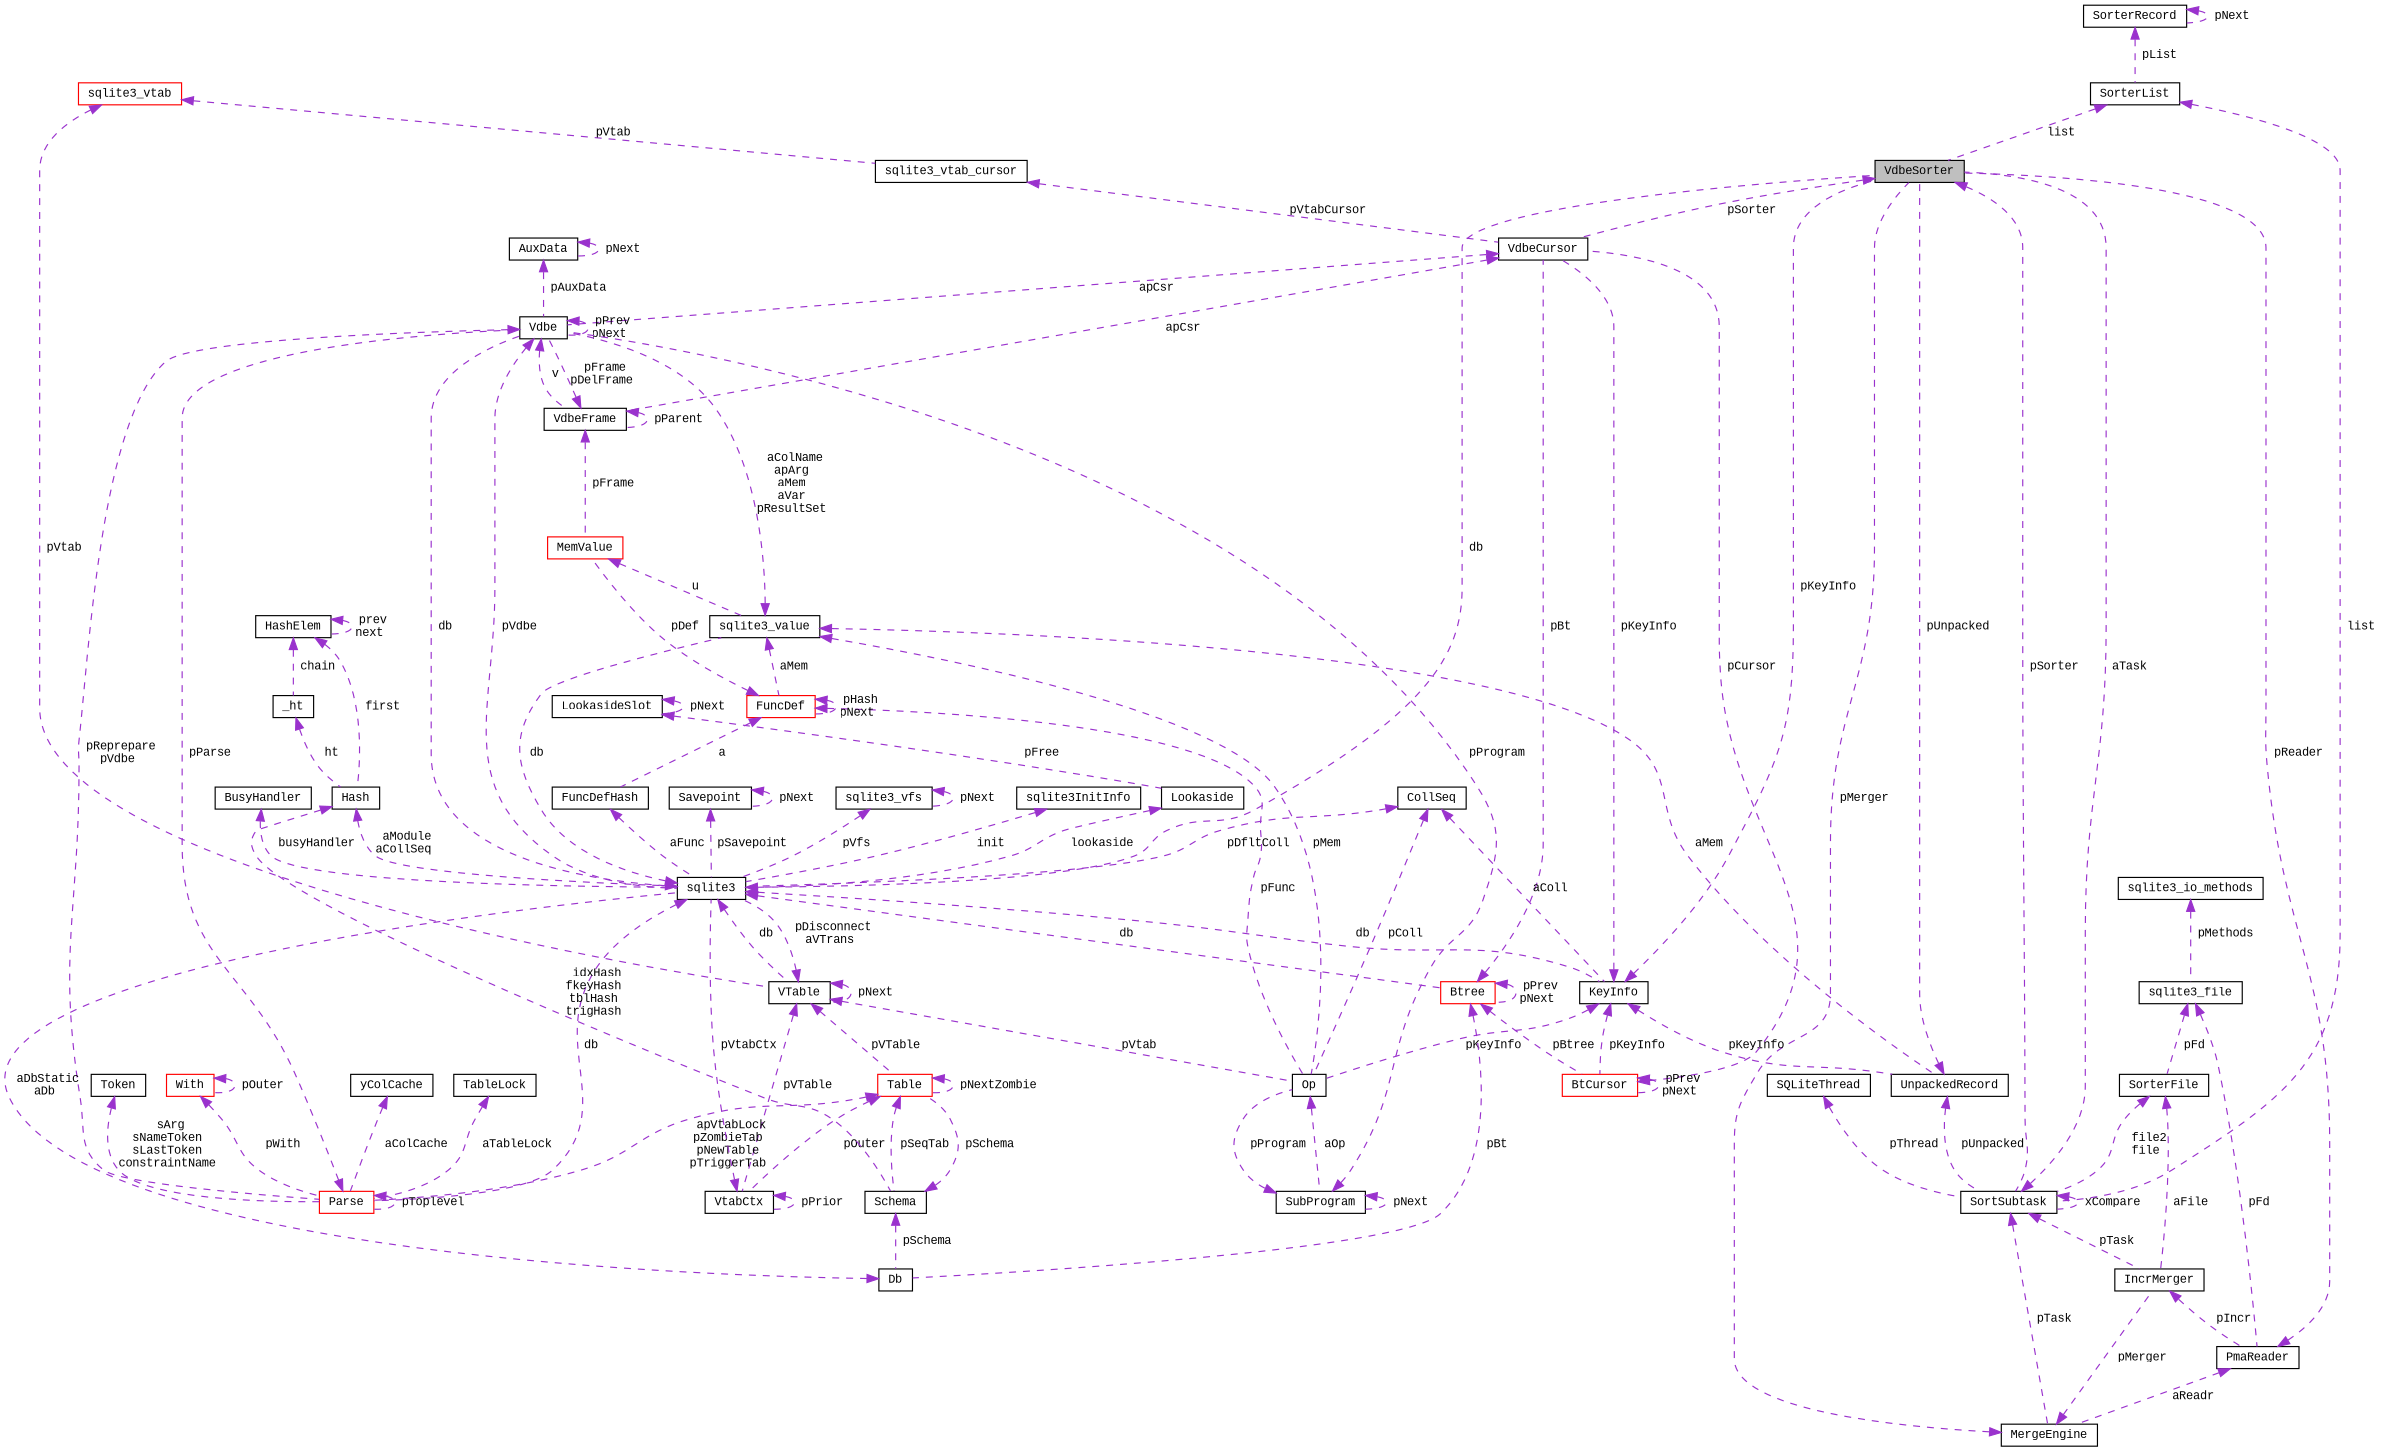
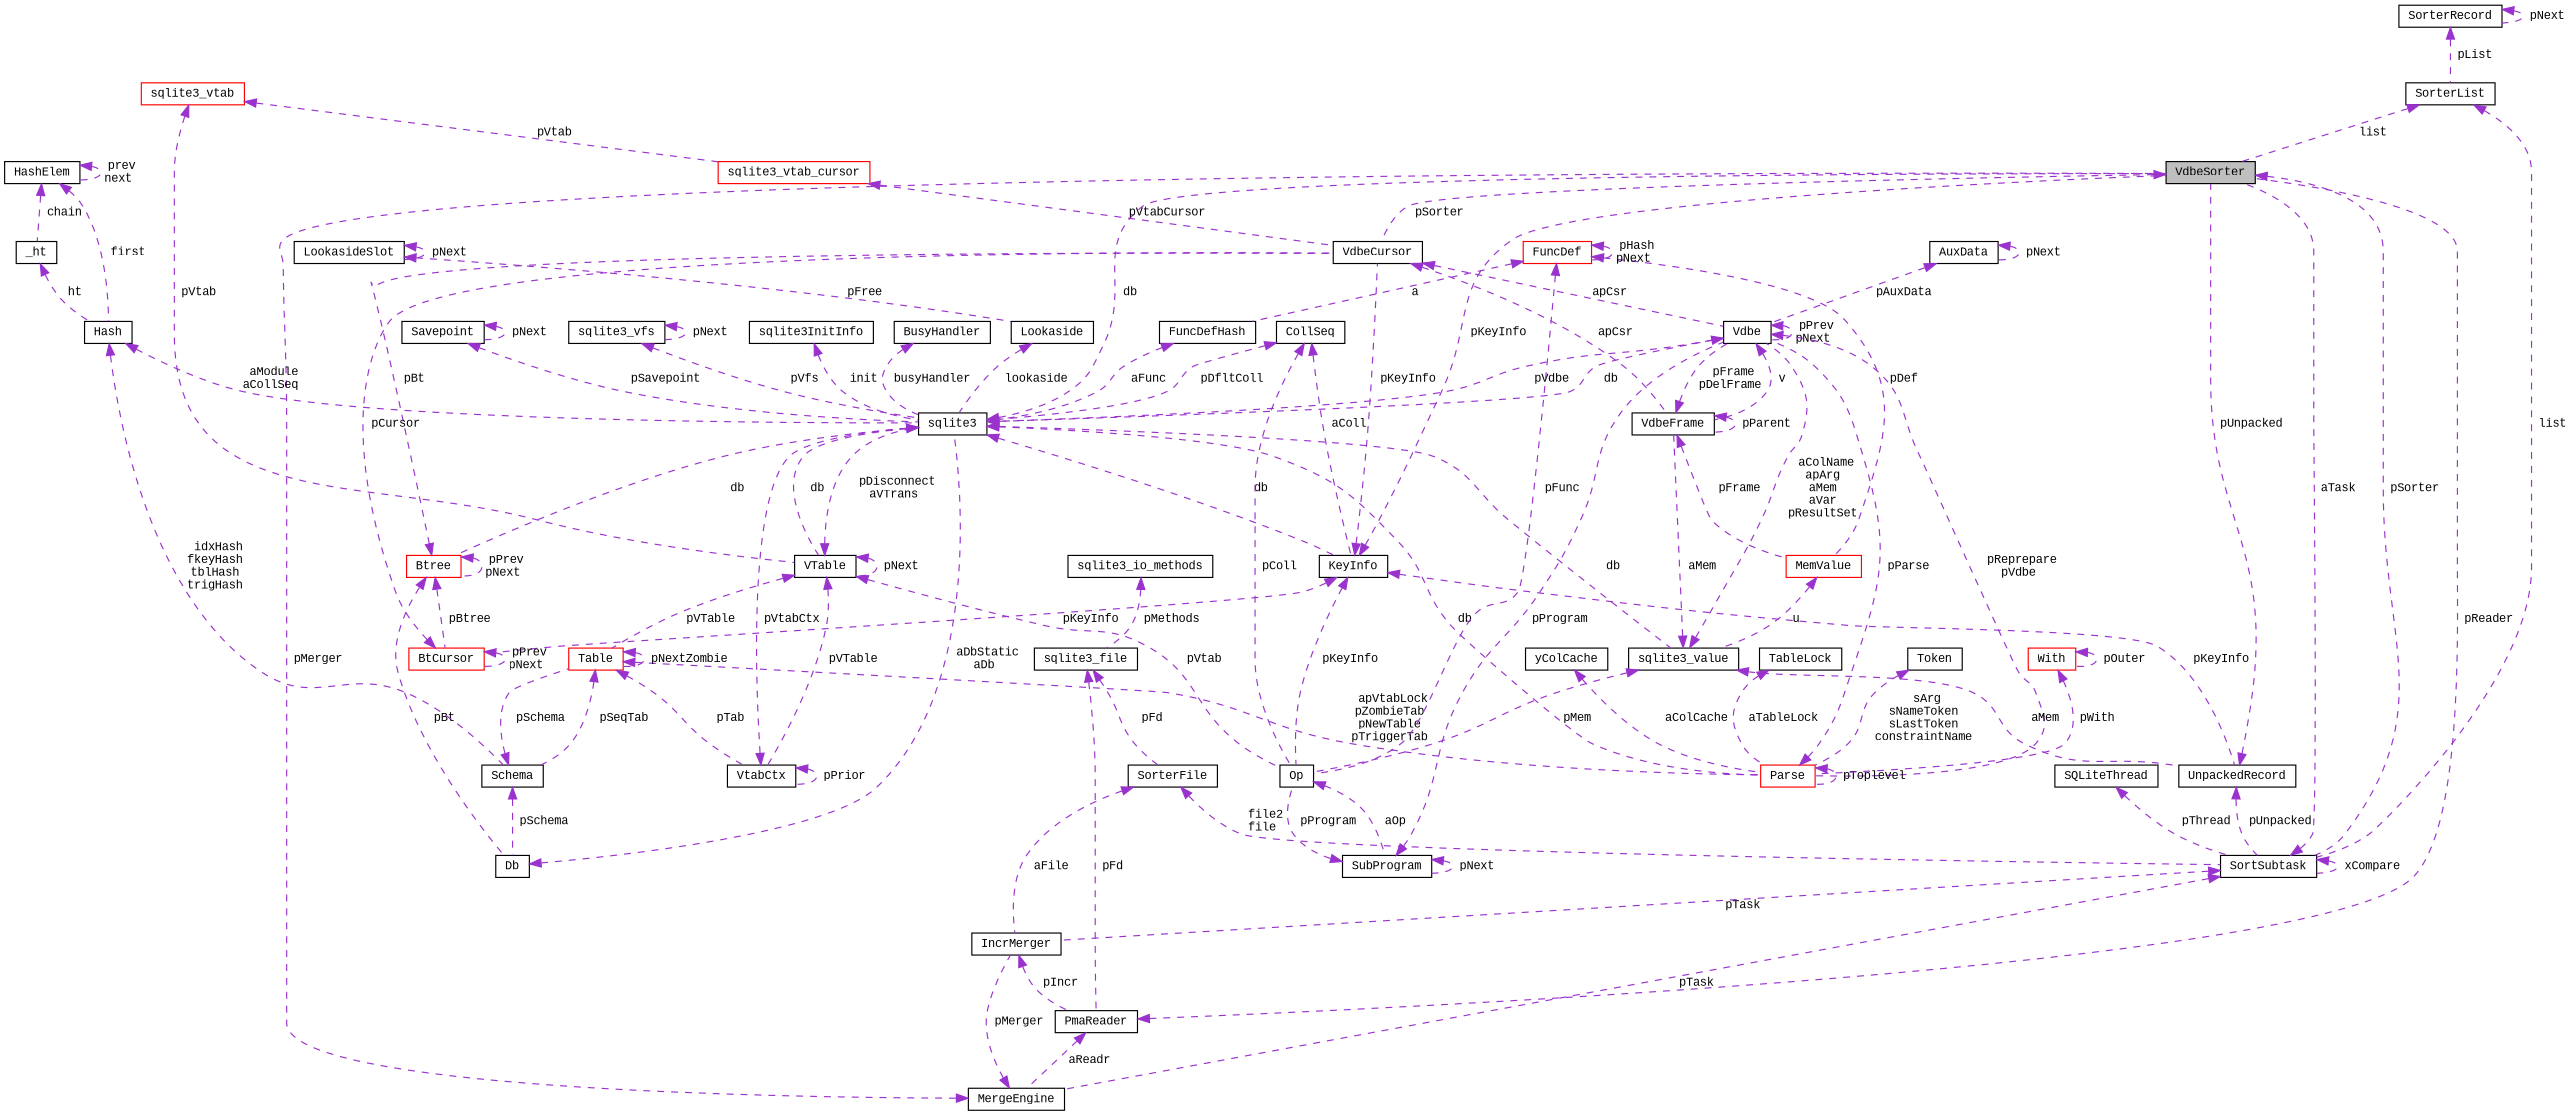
(951, 171) -> (794, 173)
(774, 672) -> (1678, 536)
(862, 1144) -> (727, 718)
